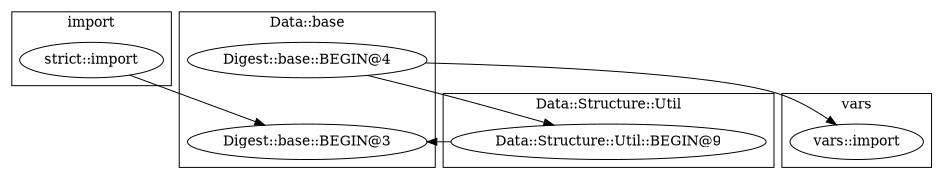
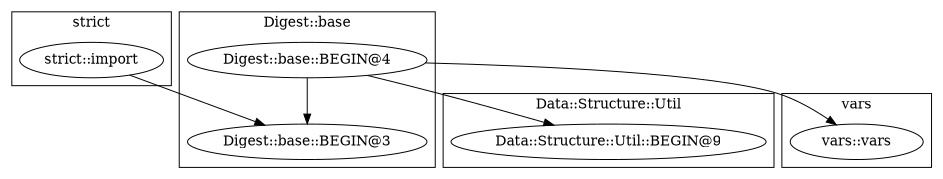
(92, 23) -> (92, 23)
(307, 23) -> (307, 23)
(444, 142) -> (307, 96)
(857, 142) -> (857, 142)
